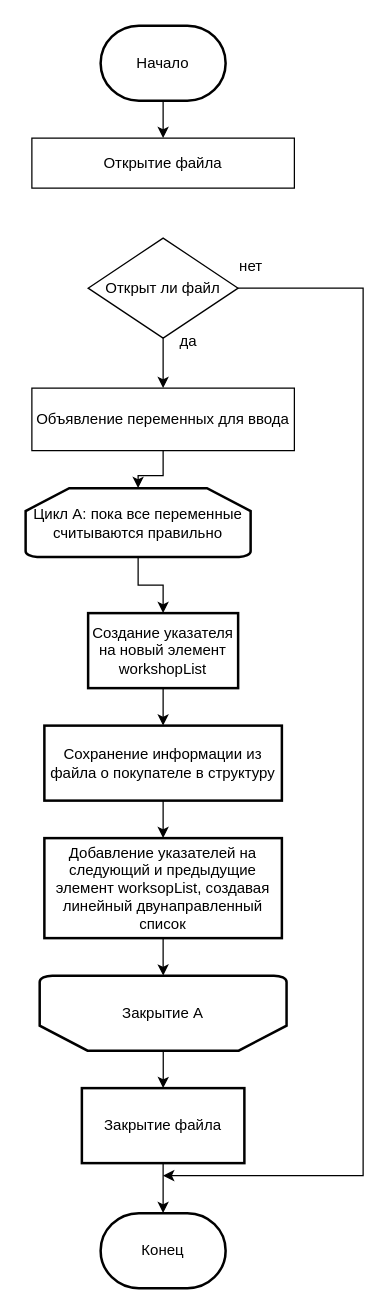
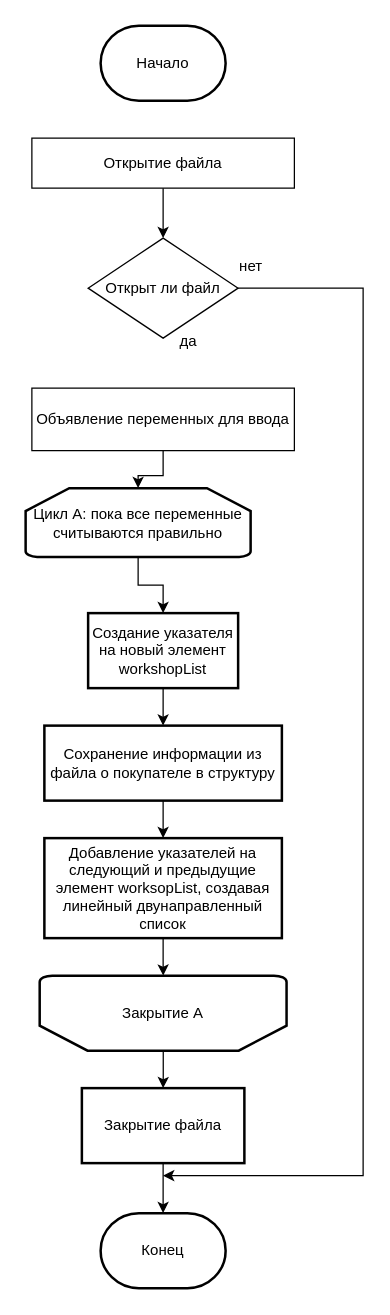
(163, 124) -> none
none -> (163, 209)
(163, 359) -> none
